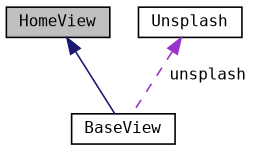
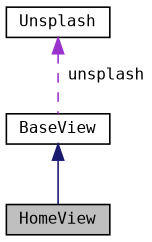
(95, 83) -> (58, 182)
